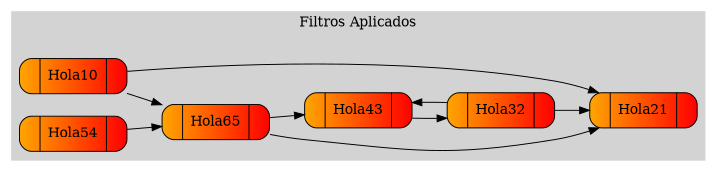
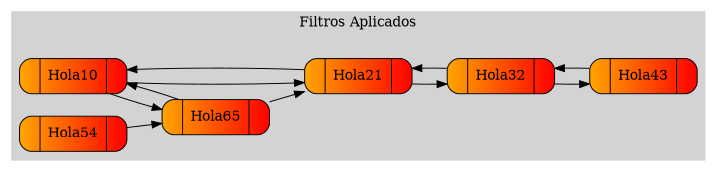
none -> (221, 68)
none -> (424, 84)
(282, 117) -> (158, 93)
